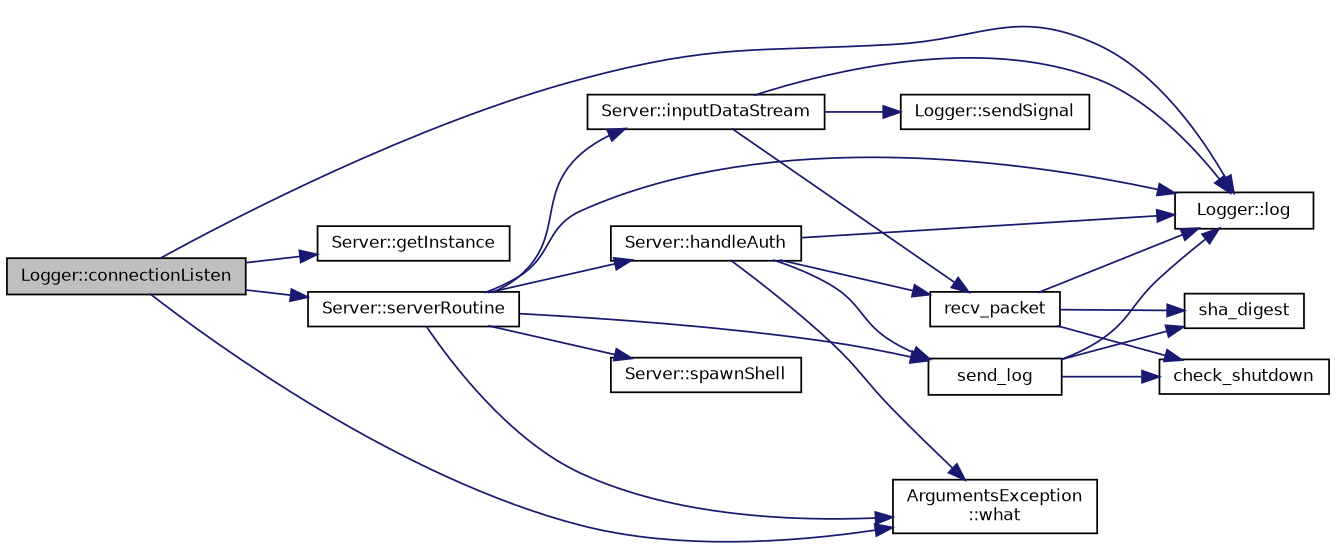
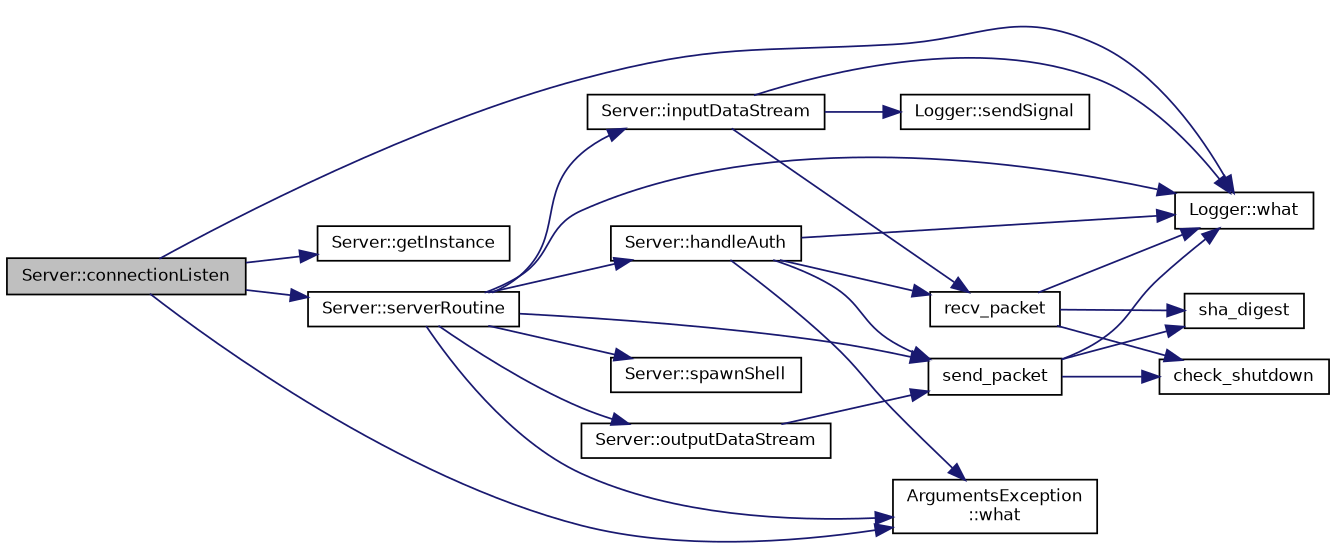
(1244, 211) -> (1244, 211)
(126, 276) -> (126, 276)
(995, 377) -> (995, 377)
none -> (706, 441)
